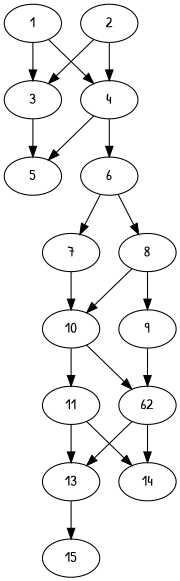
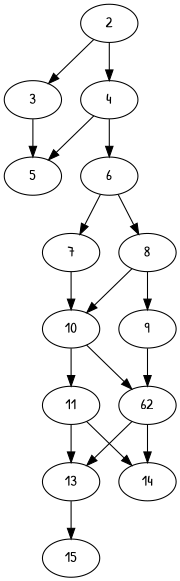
(33, 23) -> none
